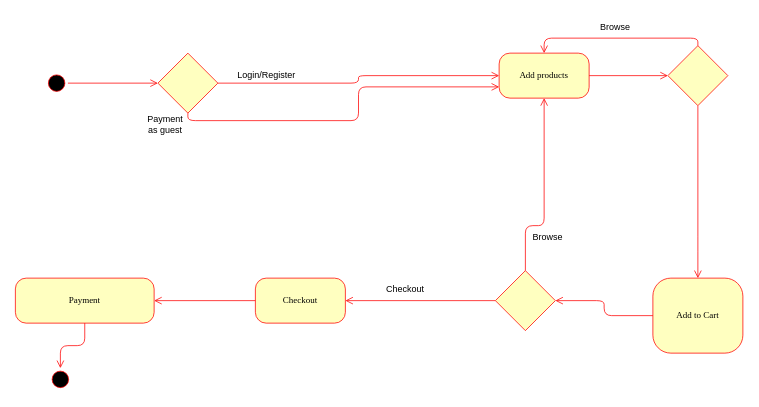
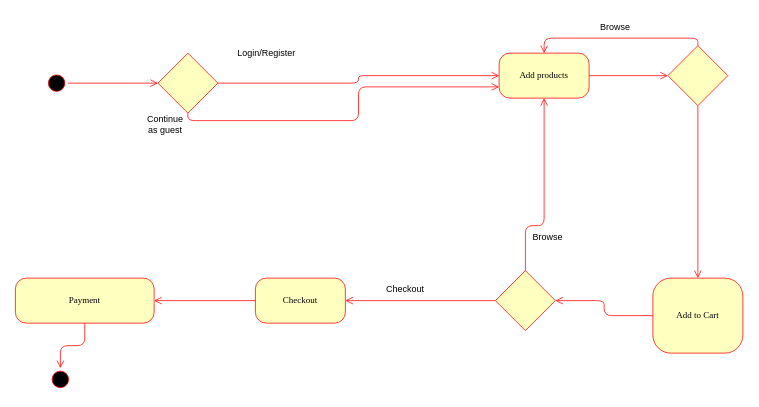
(267, 75) -> (267, 53)
(165, 124) -> (165, 124)
